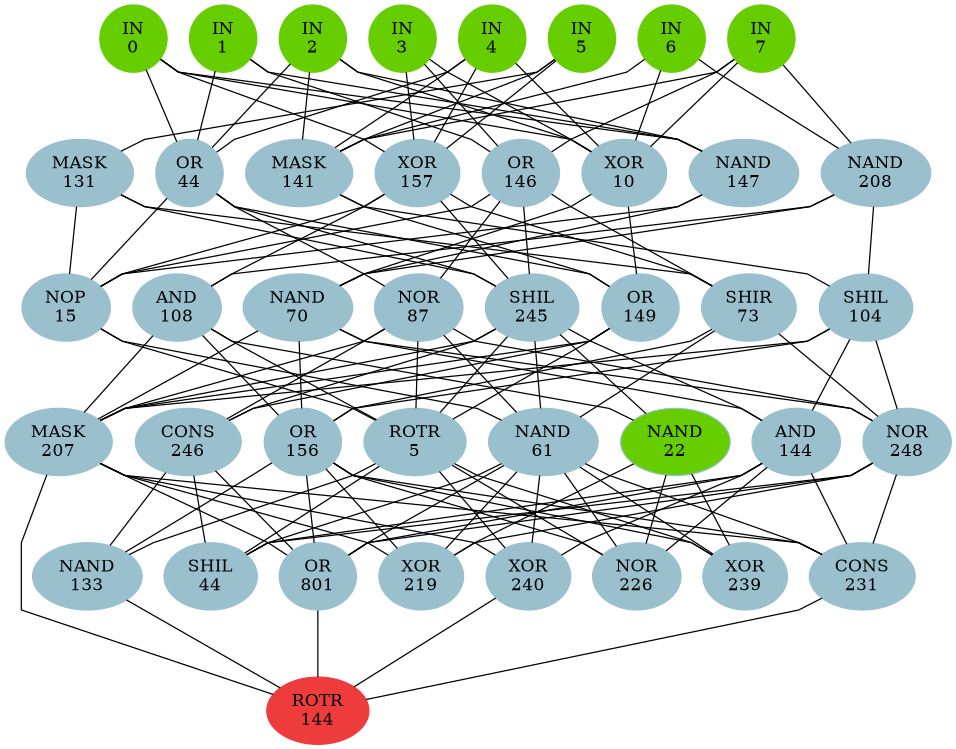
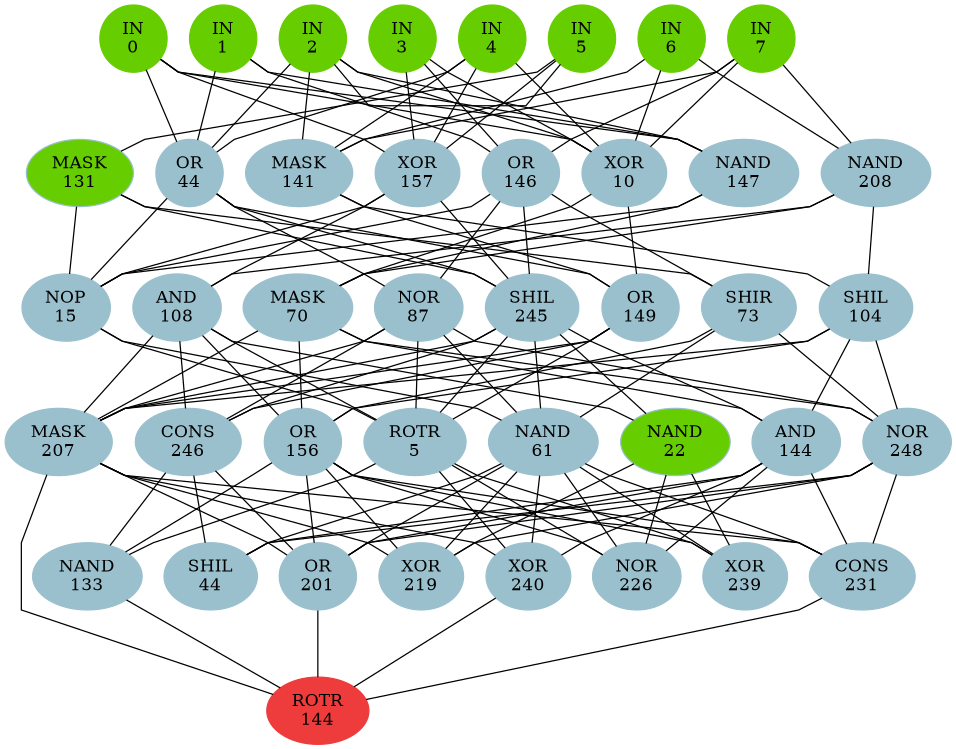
(497, 88) -> (447, 106)
(80, 173) -> (80, 173)
(648, 261) -> none
(298, 308) -> (298, 308)
none -> (183, 382)
(322, 503) -> none
(318, 576) -> (318, 576)
